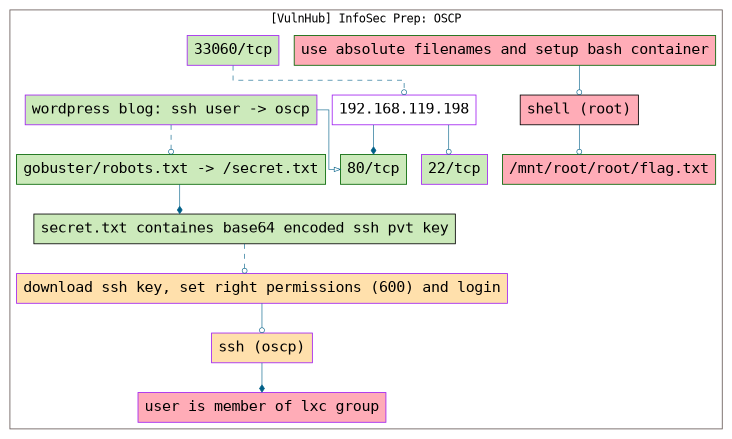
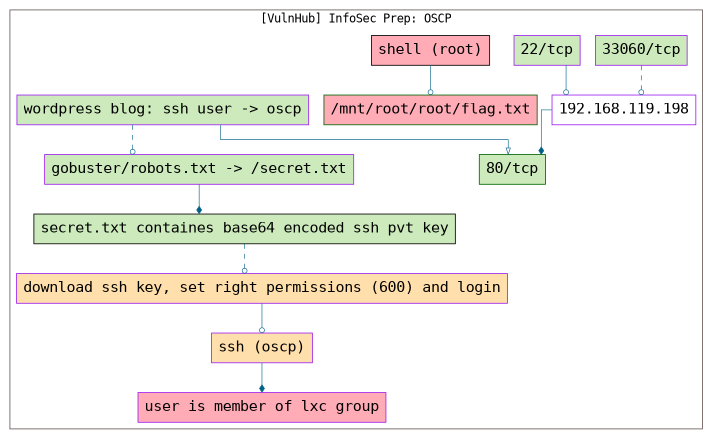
(505, 50) -> none
(449, 137) -> (566, 78)
(171, 169) -> (199, 169)
